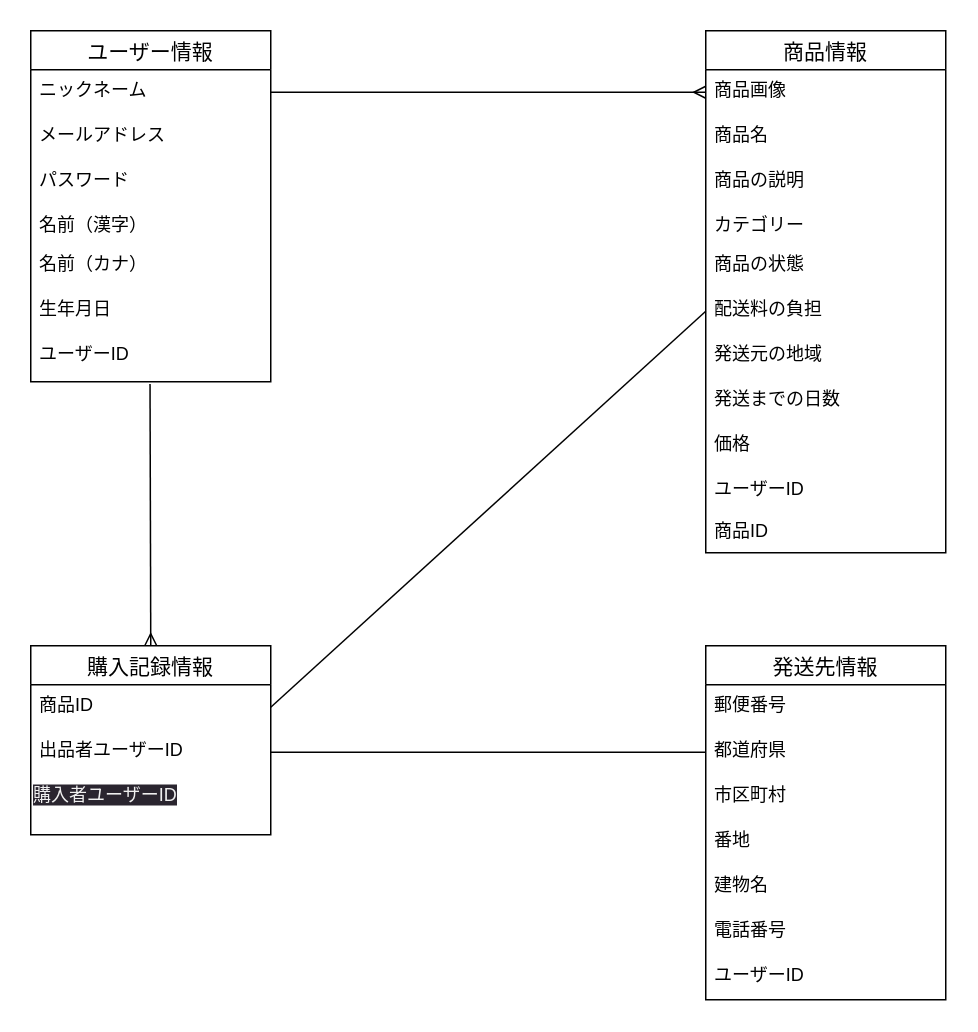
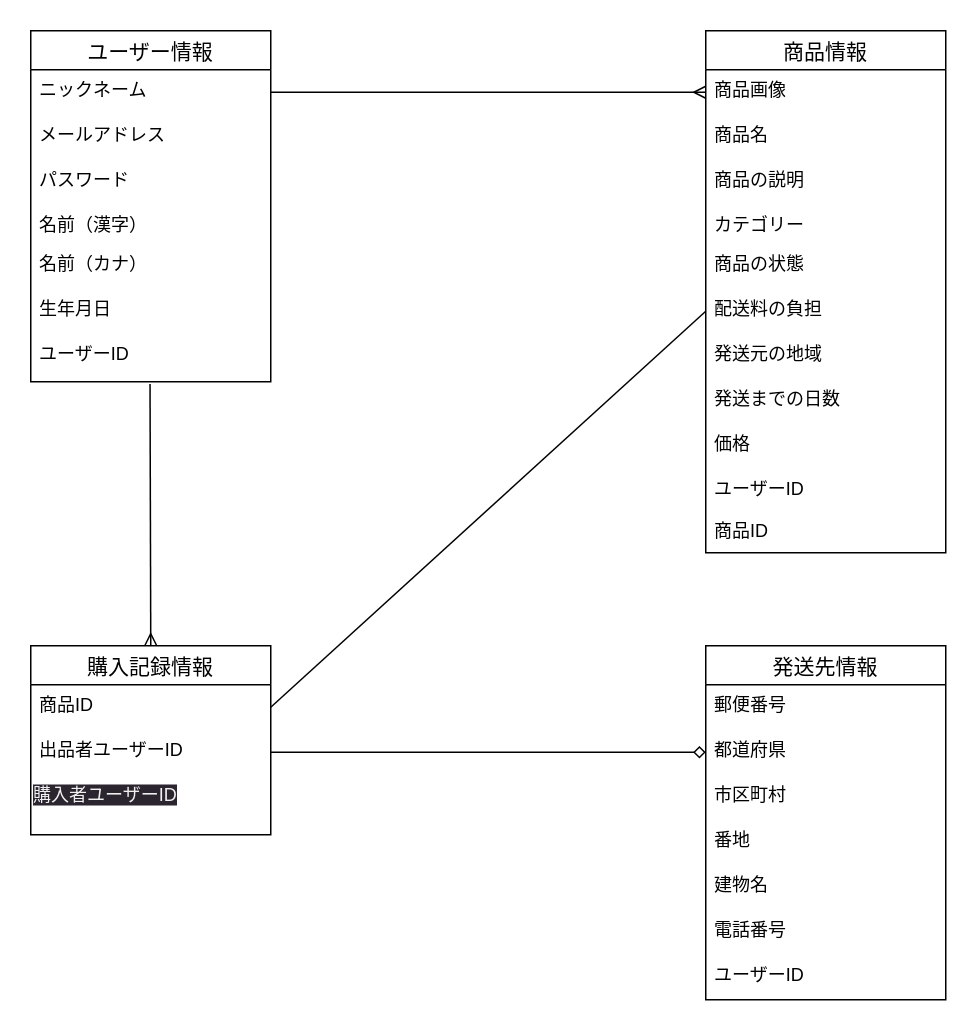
(697, 752) -> (693, 752)
